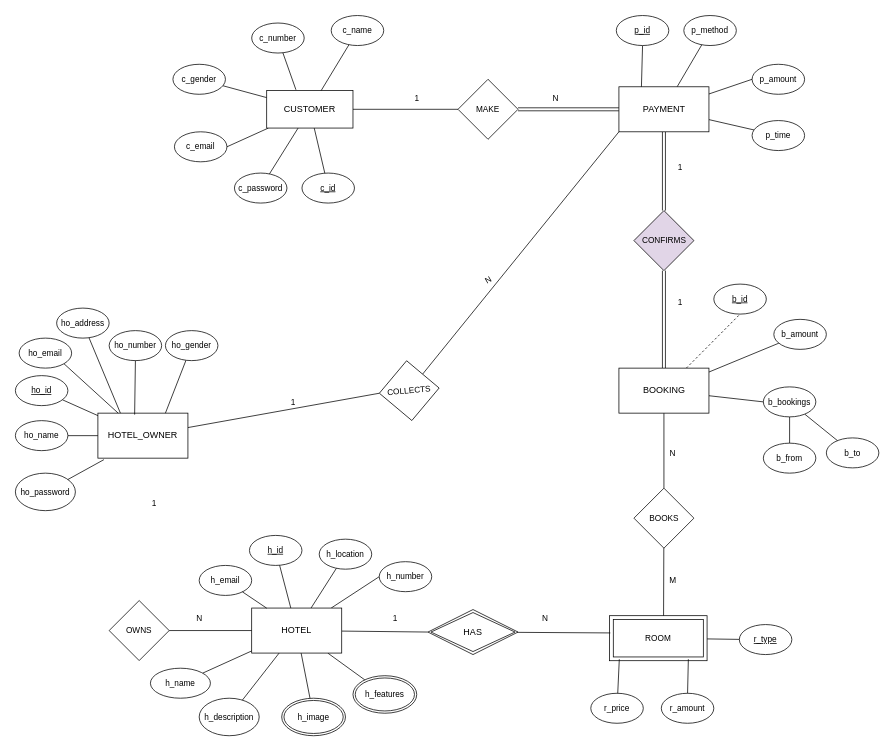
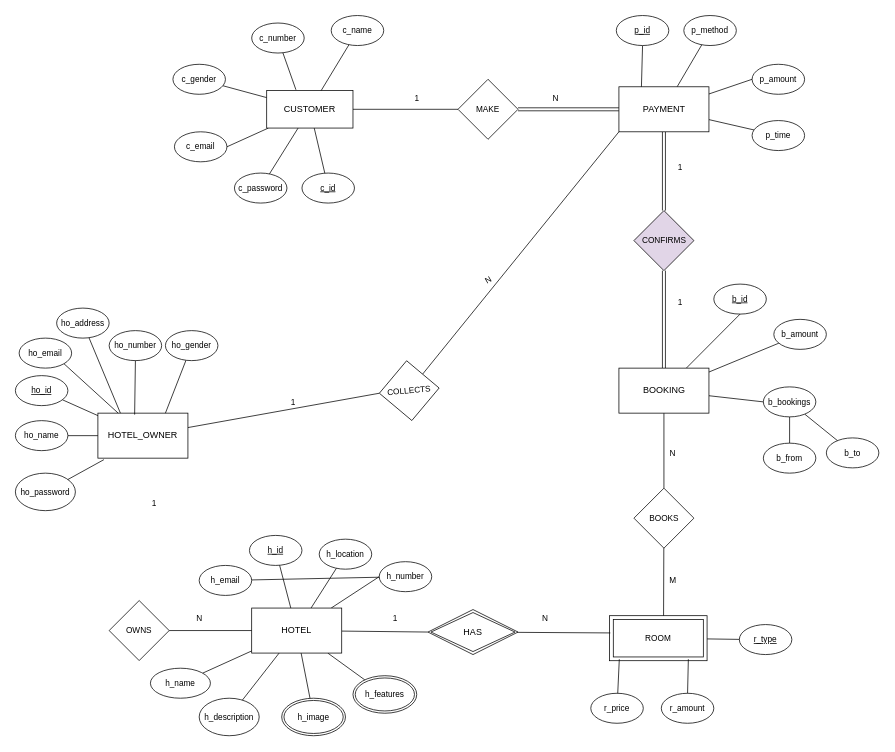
(713, 341) -> (713, 341)
(254, 599) -> (313, 578)
